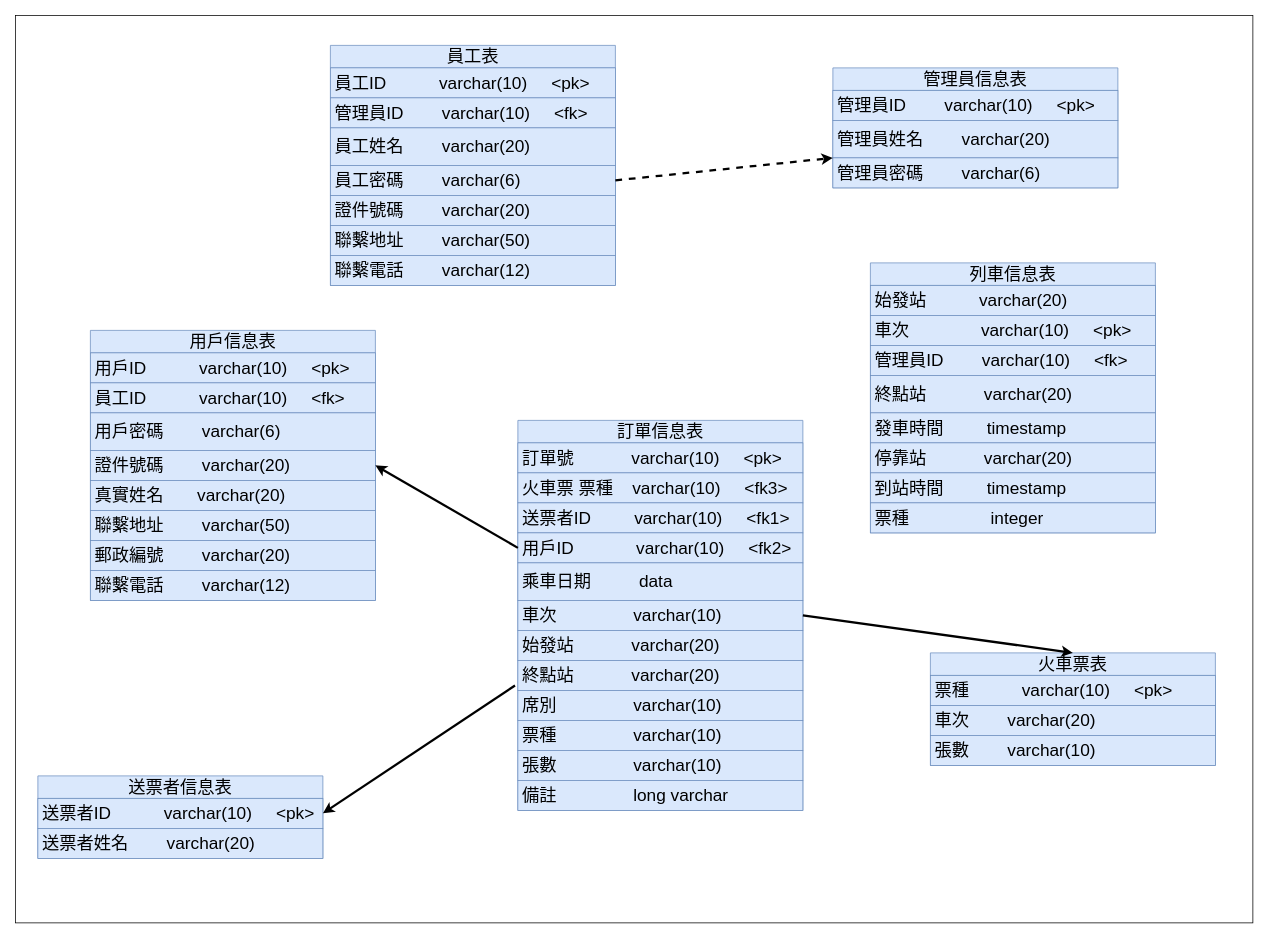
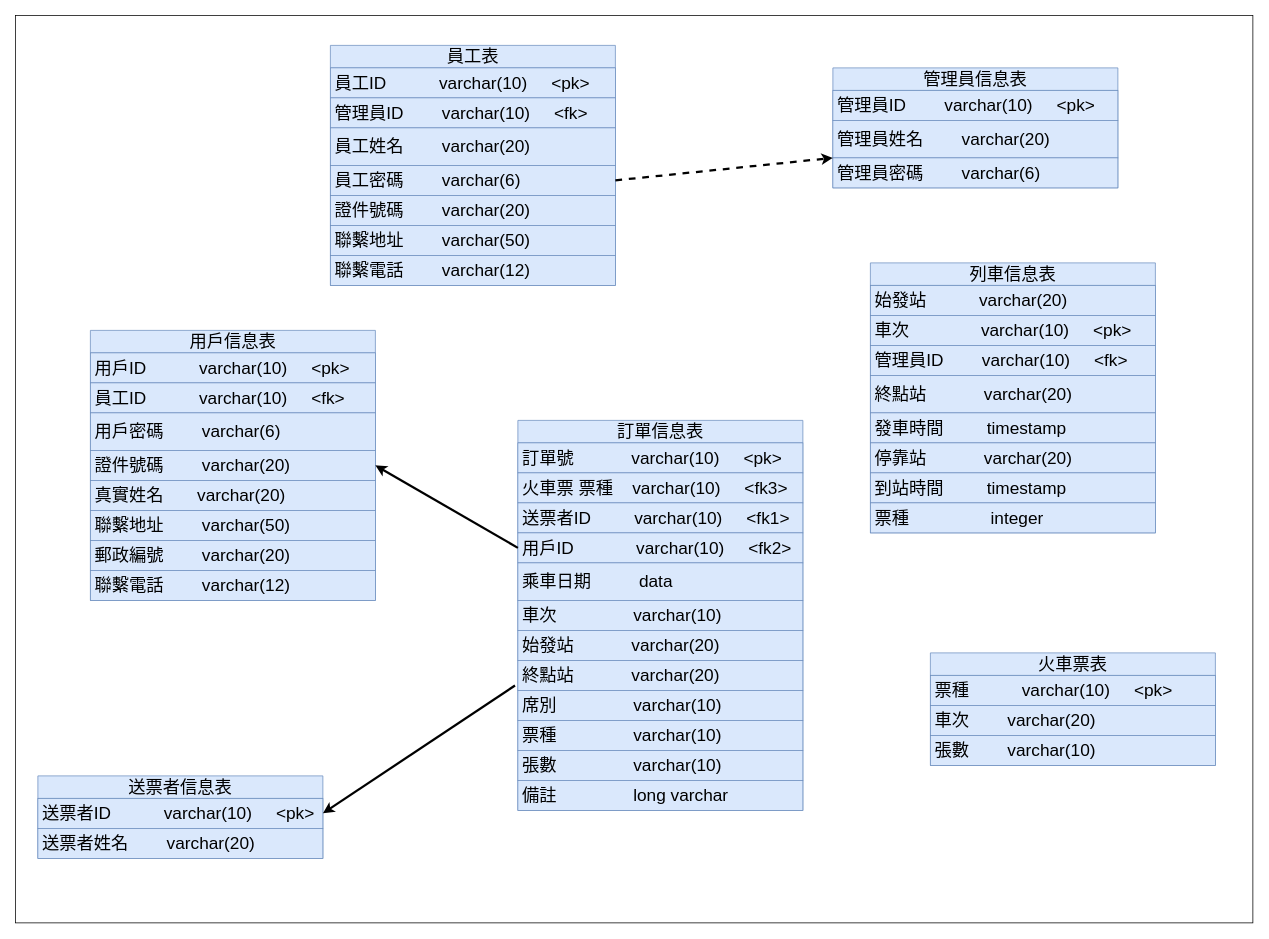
(935, 634) -> none
